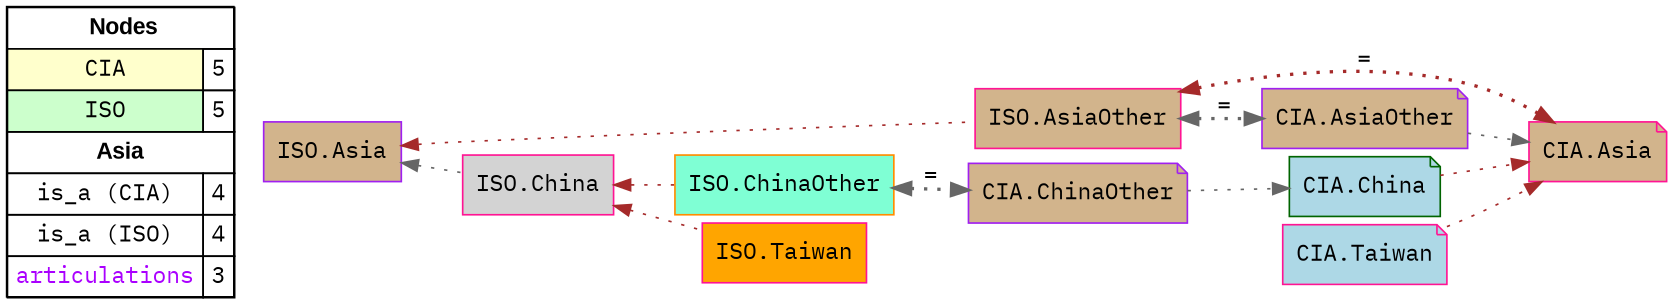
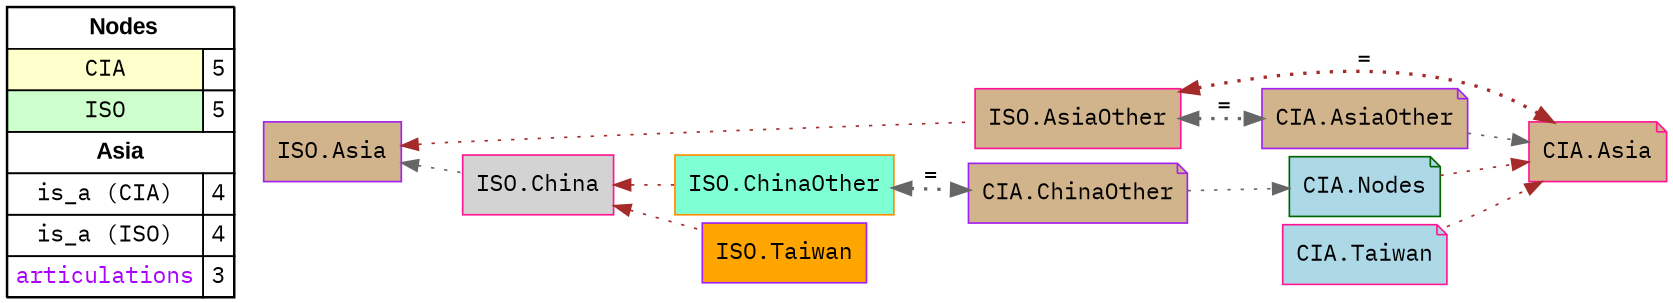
(1365, 187) -> (1365, 187)
(784, 253) -> (784, 253)
